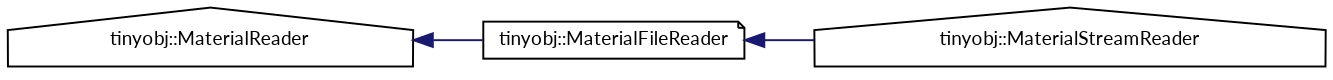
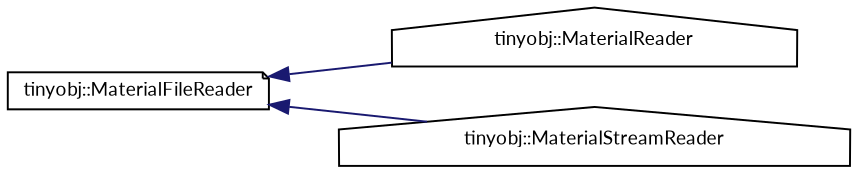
(458, 40) -> (340, 68)
